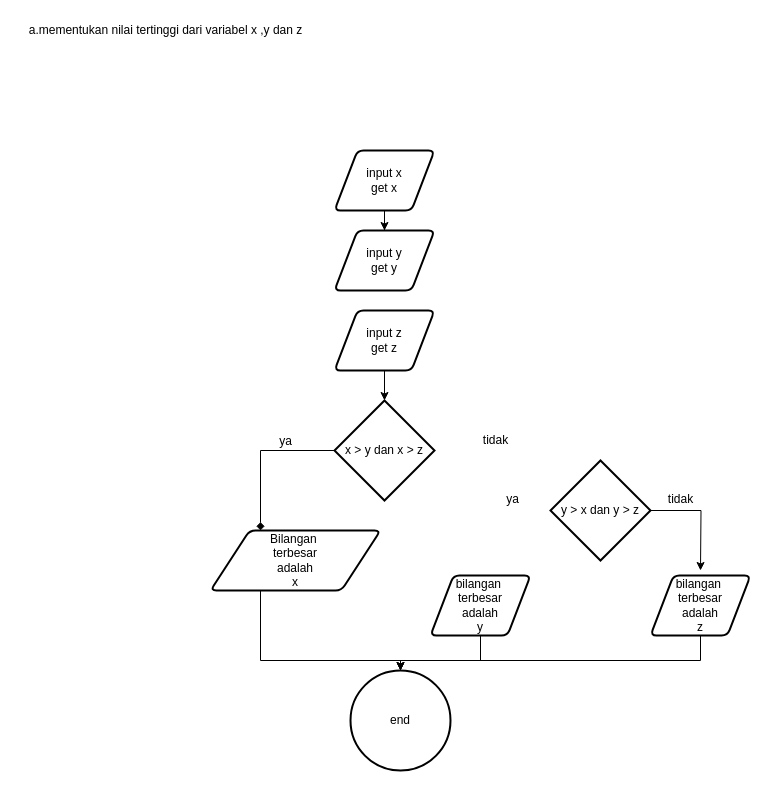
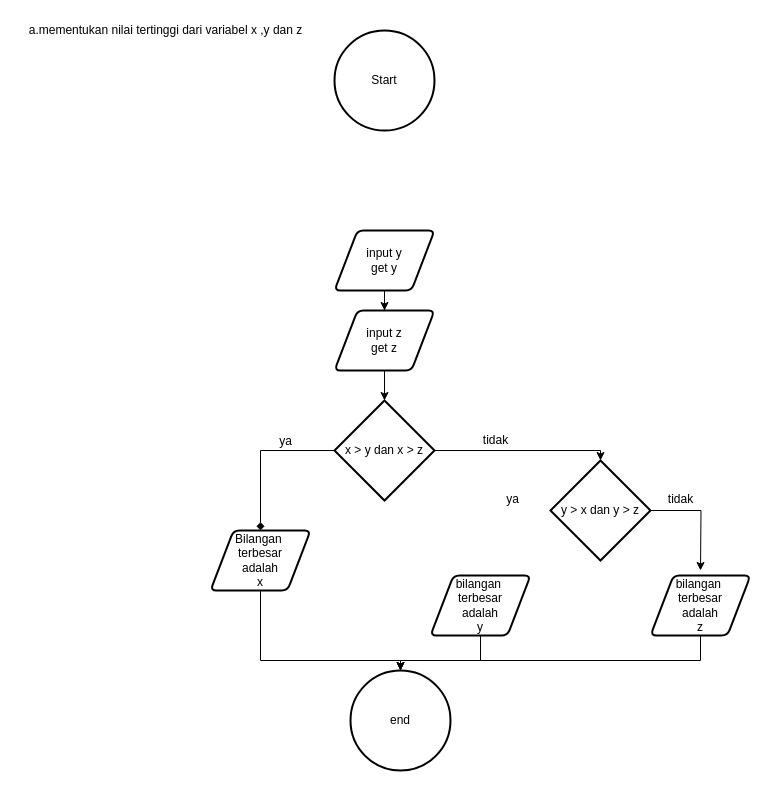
none -> (385, 81)
(385, 181) -> none
(385, 225) -> none
none -> (385, 305)
none -> (519, 451)
(296, 561) -> (261, 561)
